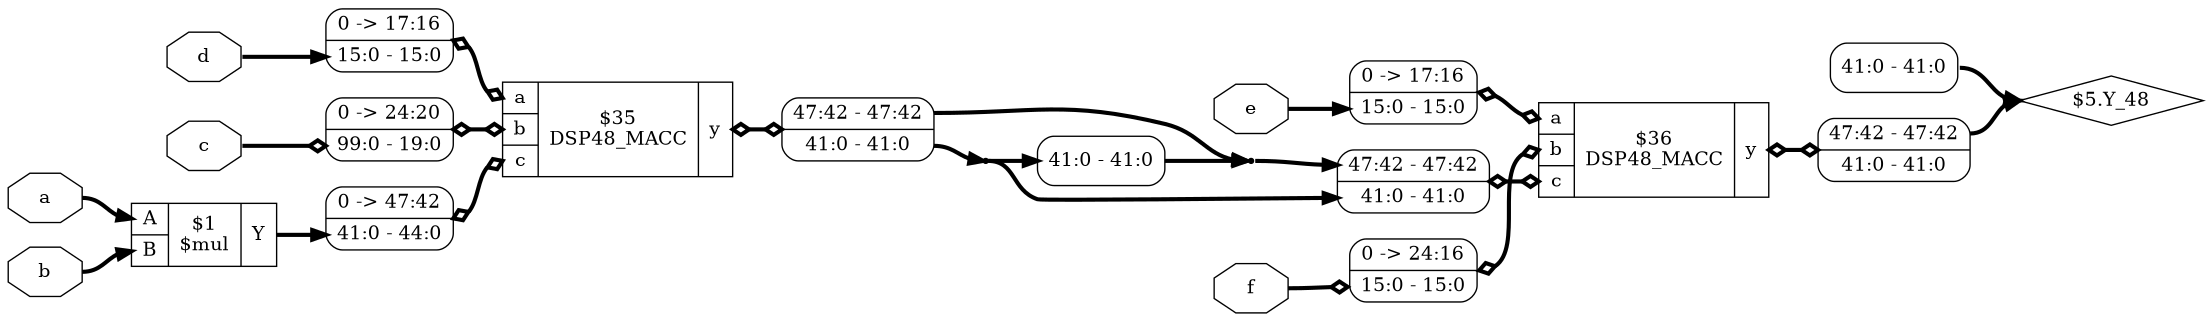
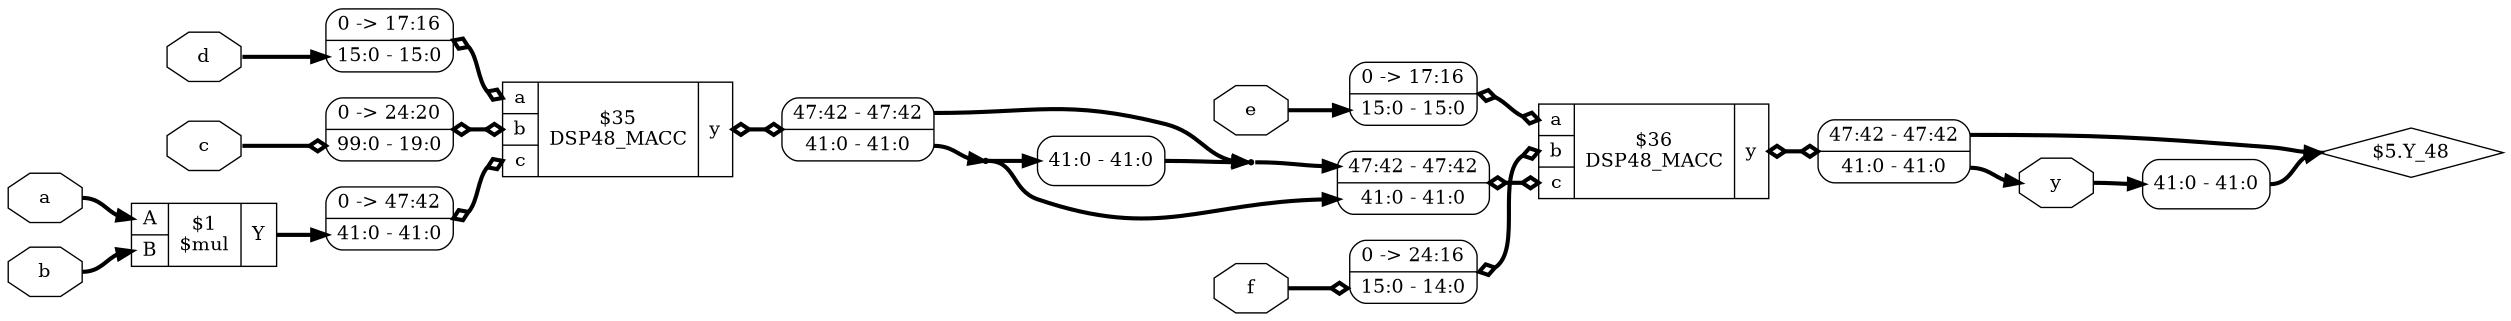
none -> (2056, 183)
(390, 233) -> (390, 233)
(1413, 286) -> (1413, 287)
